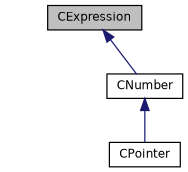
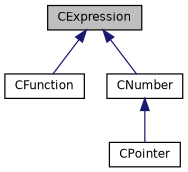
none -> (45, 86)
